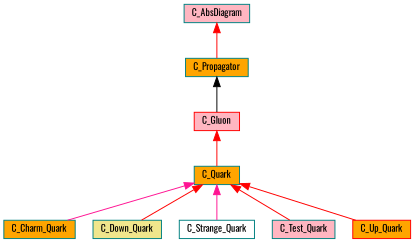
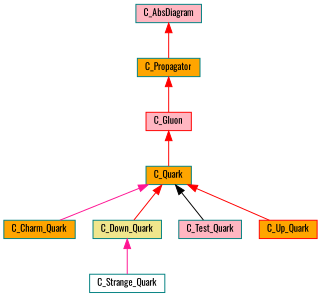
(217, 99) -> (169, 99)
(264, 205) -> (193, 206)
(217, 207) -> (127, 261)
